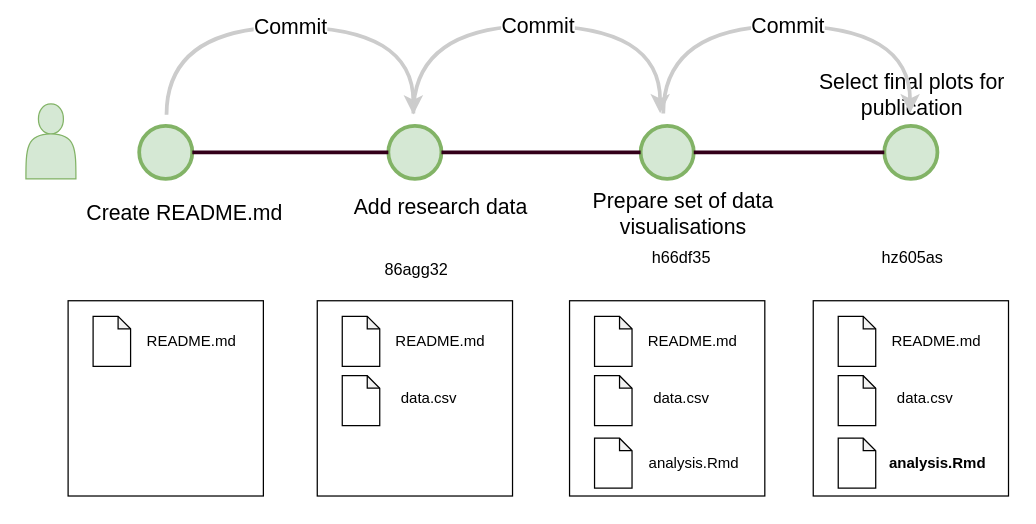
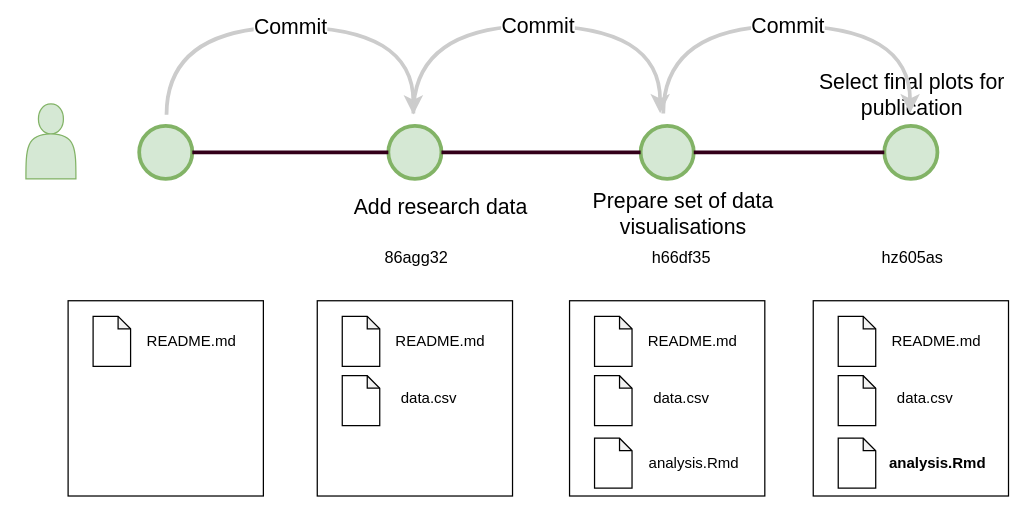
(185, 215) -> none
(417, 269) -> (417, 257)
